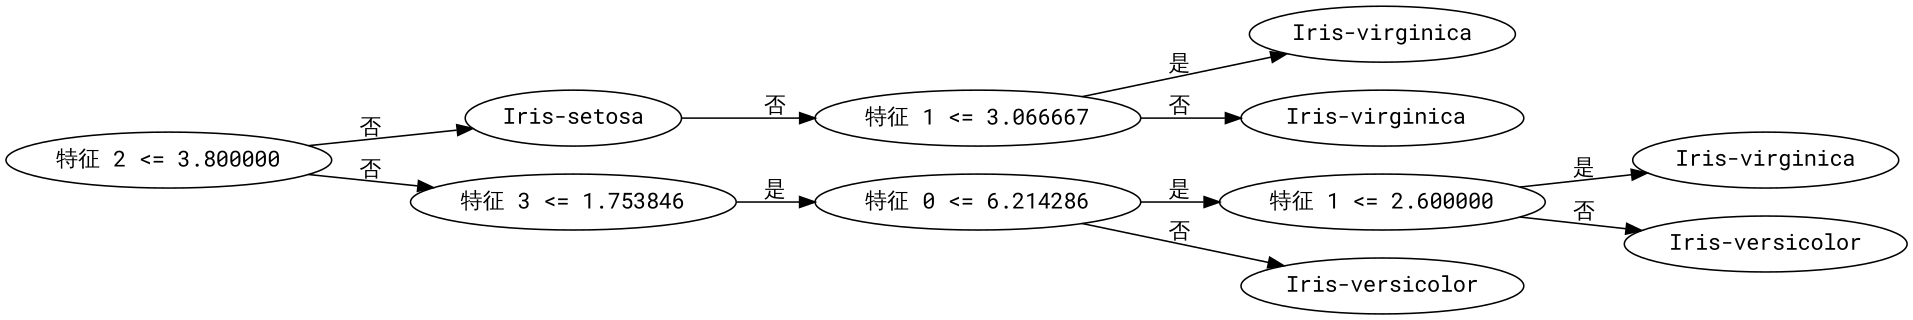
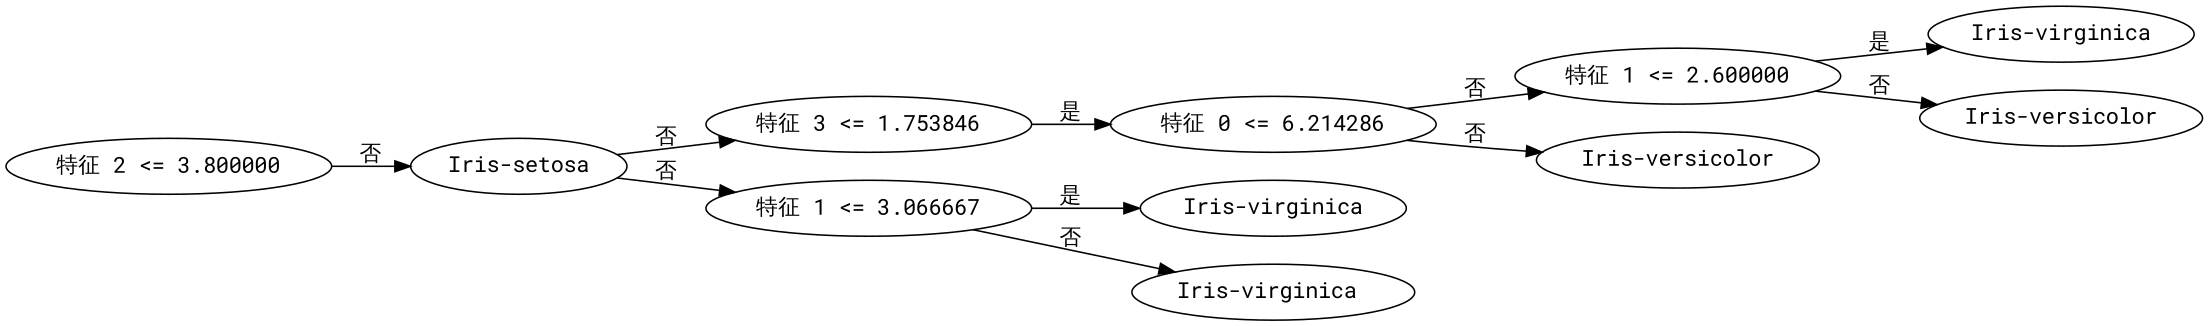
(363, 180) -> (668, 148)
(1180, 190) -> (1476, 89)
